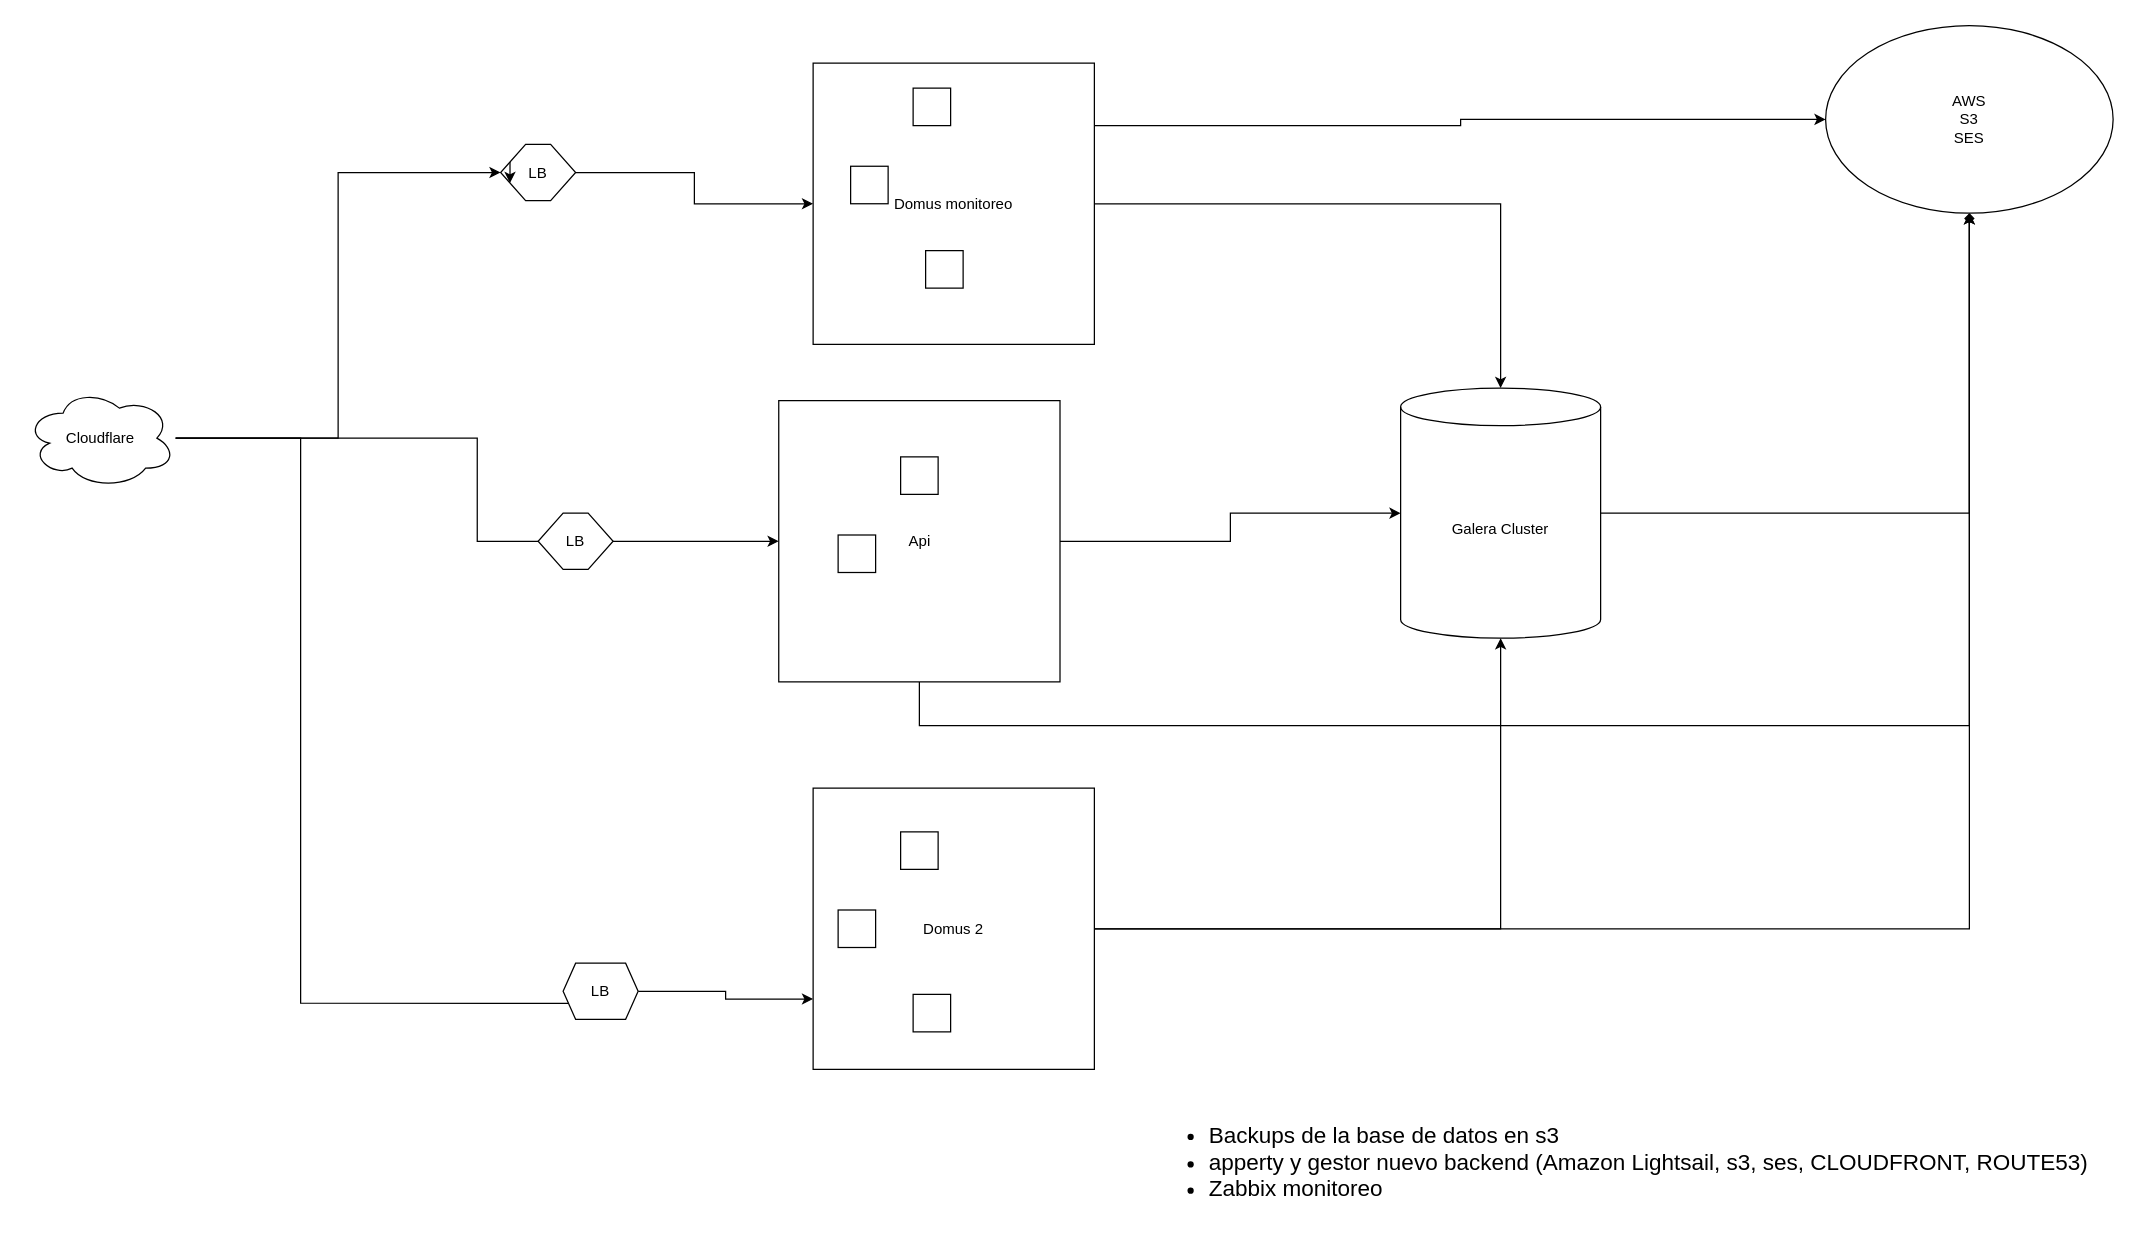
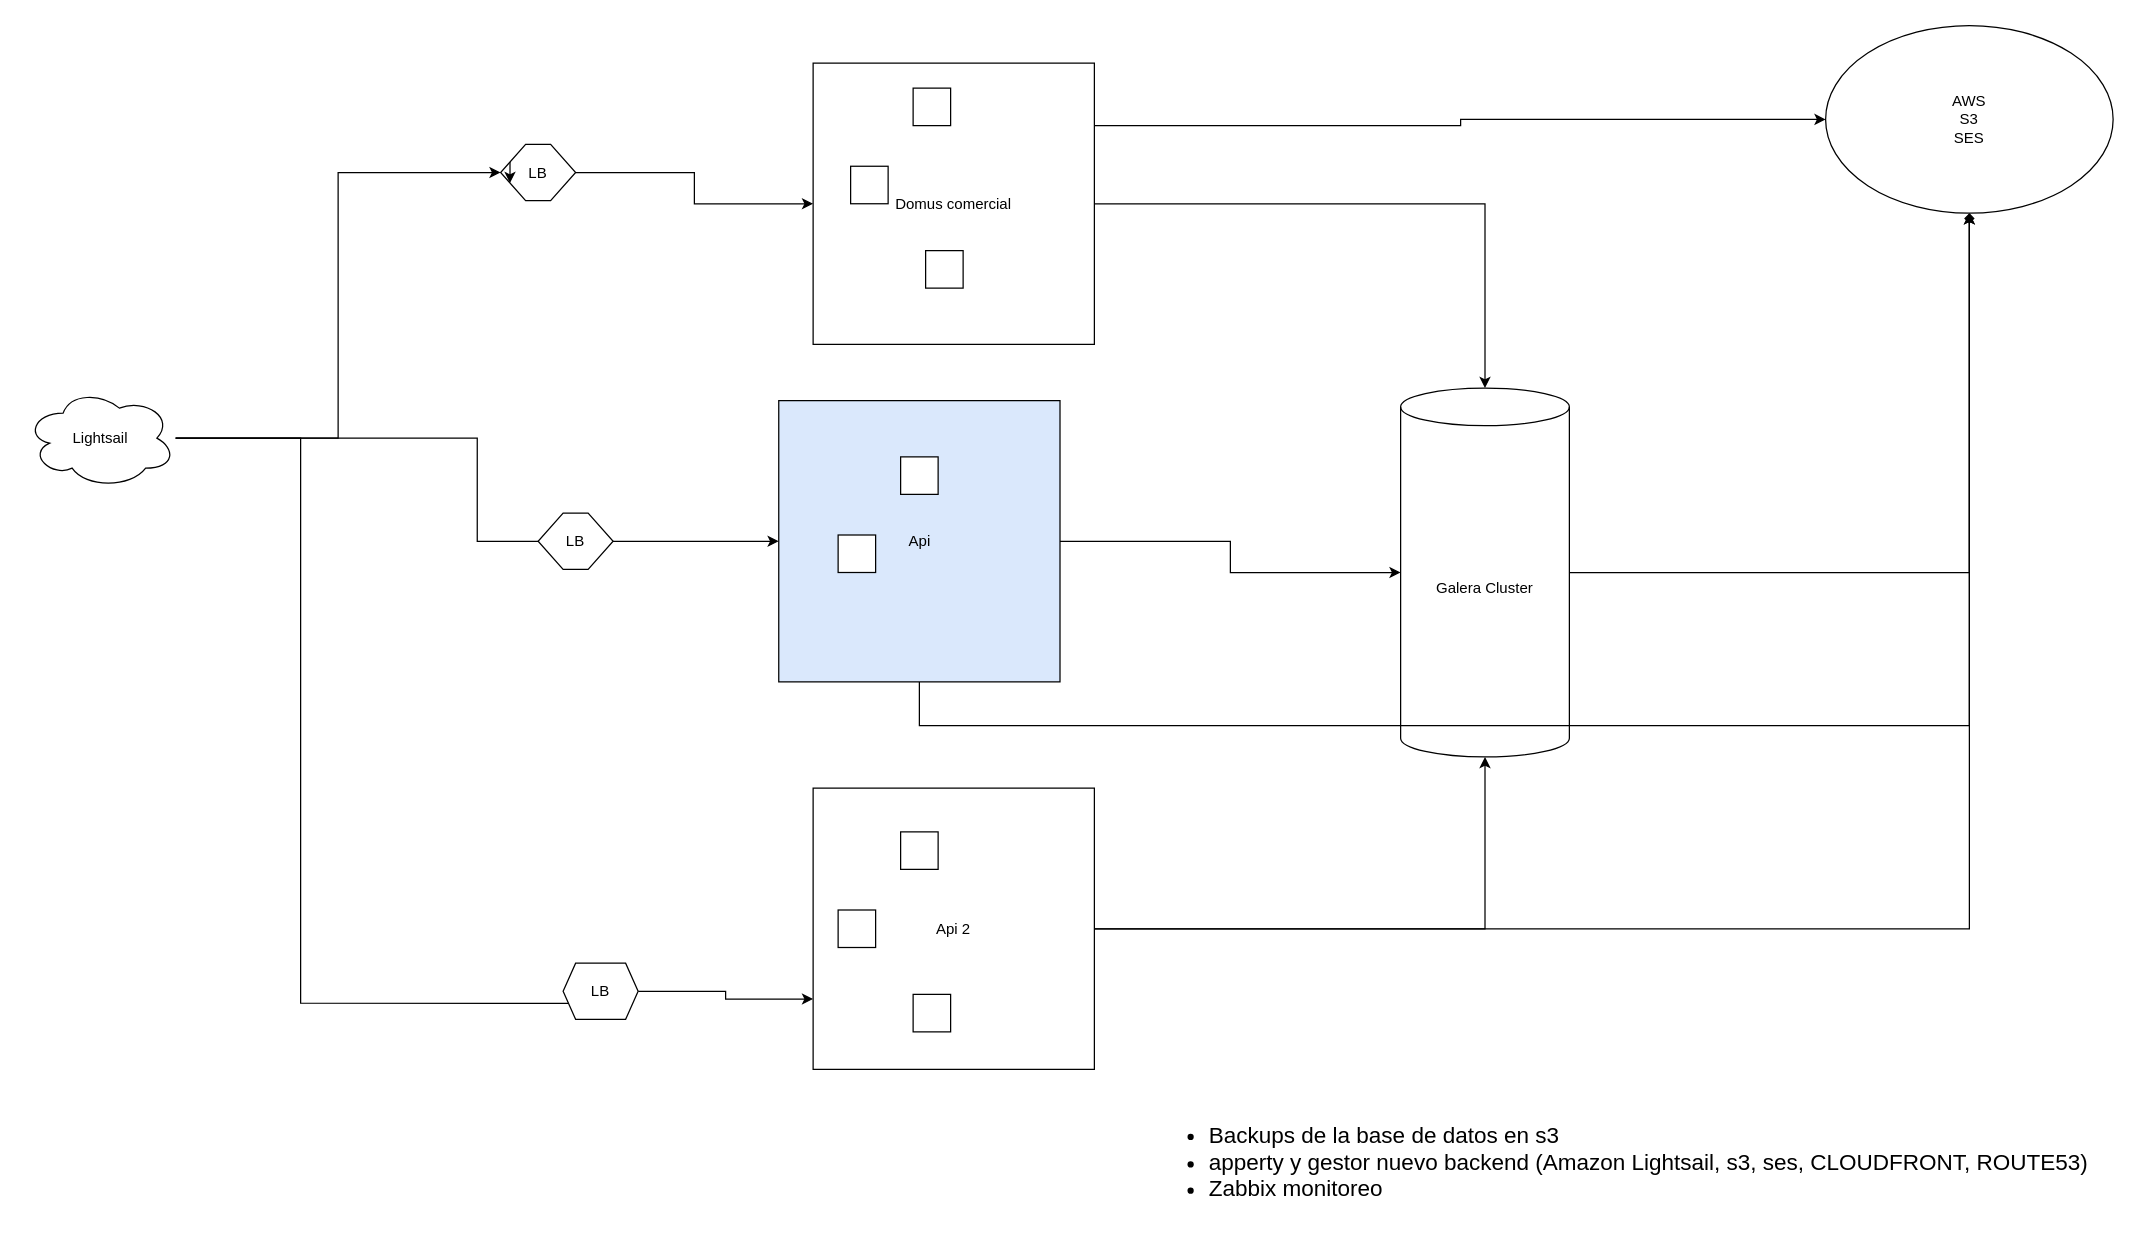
(954, 204) -> (954, 204)
(101, 438) -> (101, 438)
(1501, 513) -> (1485, 573)
(919, 541) -> (919, 541)
(954, 929) -> (954, 929)
